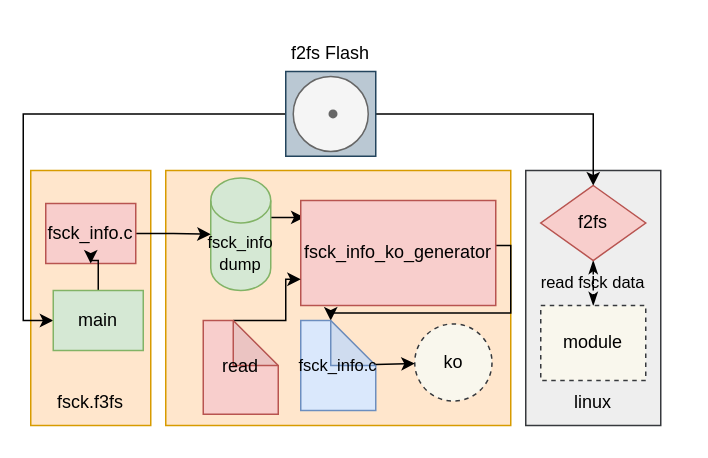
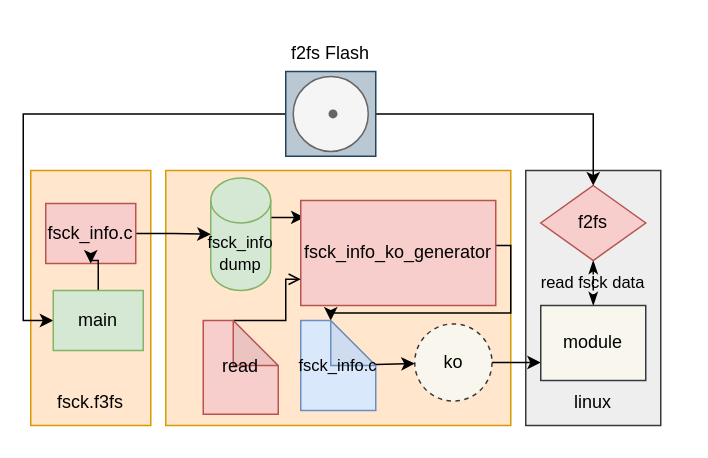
(286, 282) -> (287, 279)
(593, 343) -> (593, 343)
none -> (511, 362)
